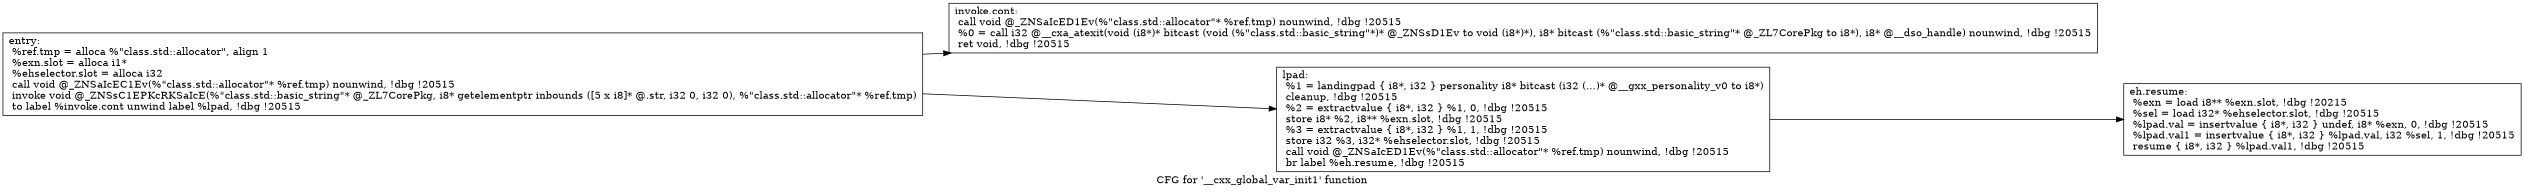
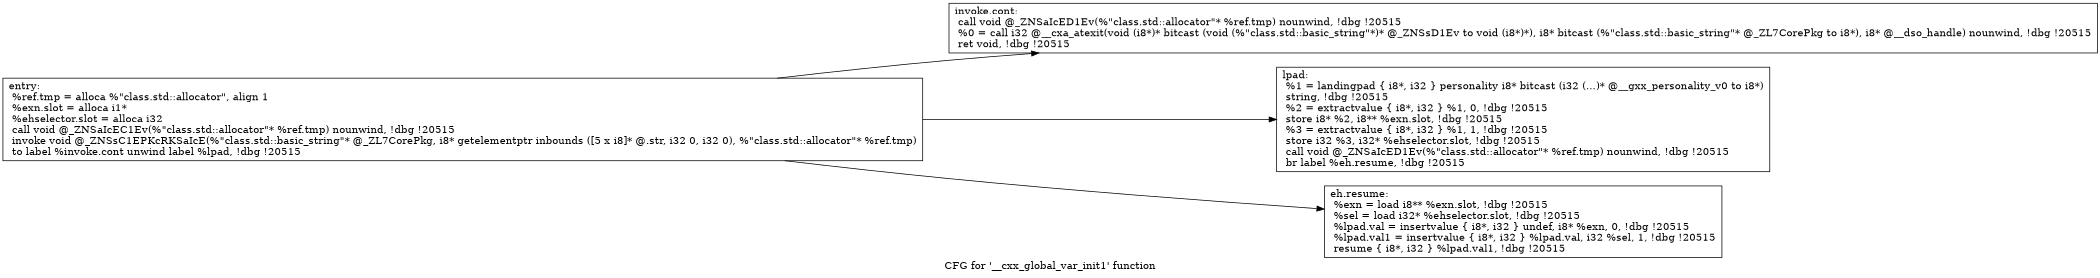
(1340, 97) -> (1335, 97)
(2238, 103) -> (1439, 205)
(1943, 119) -> (1050, 188)
